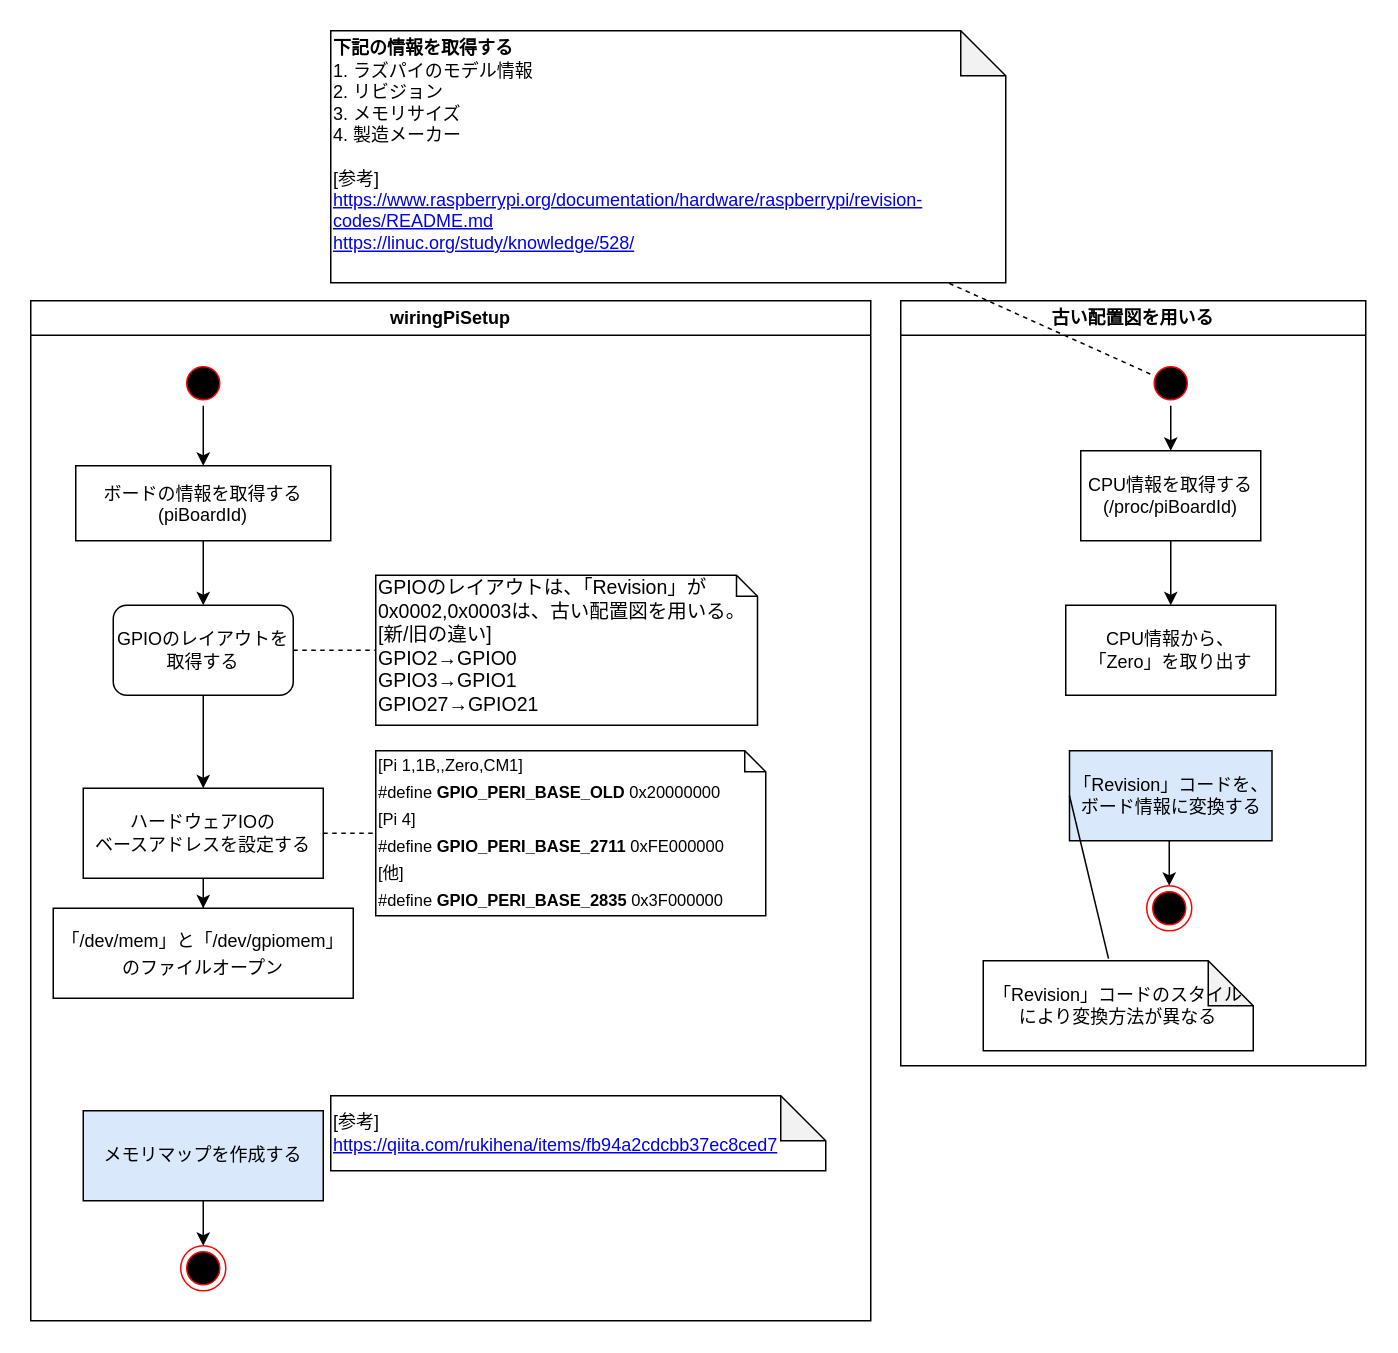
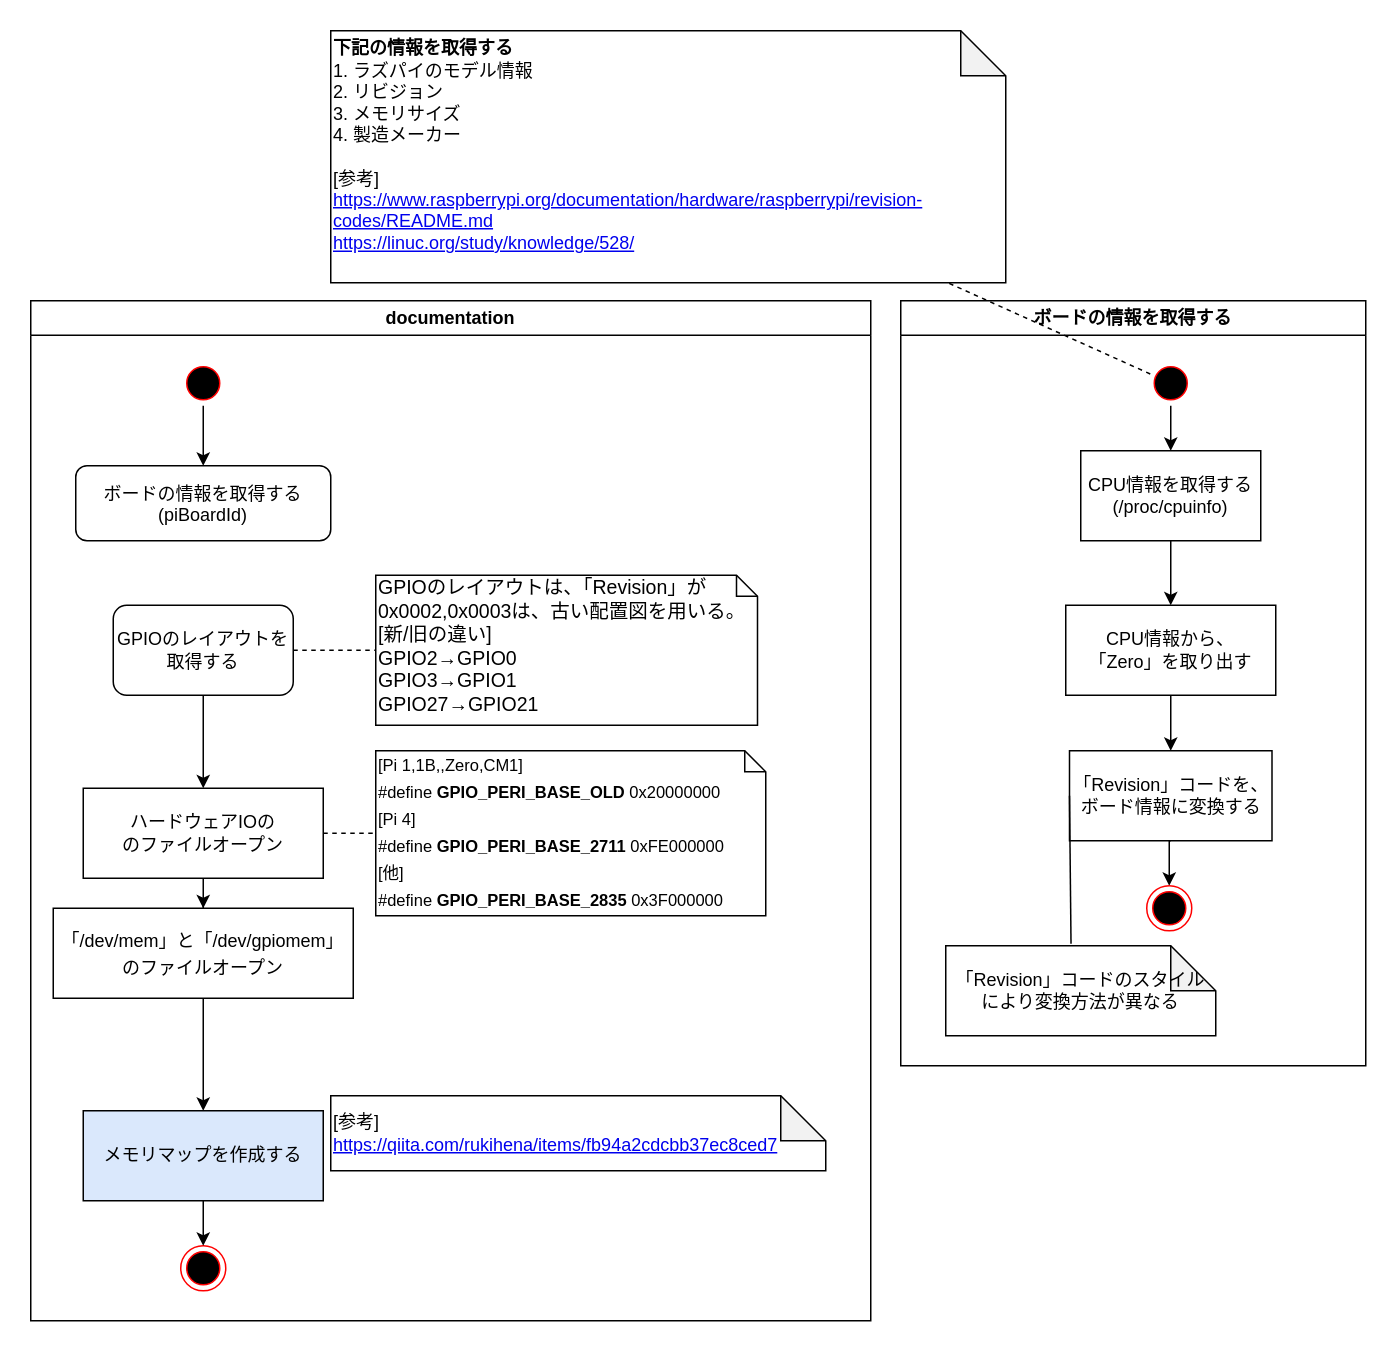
(451, 319) -> (451, 319)
(1133, 319) -> (1133, 319)
(1171, 496) -> (1171, 496)
(203, 503) -> (203, 503)
(203, 568) -> none
none -> (1171, 718)
(1171, 796) -> (1171, 796)
(203, 833) -> (203, 833)
(1118, 1006) -> (1081, 991)
none -> (203, 1050)
